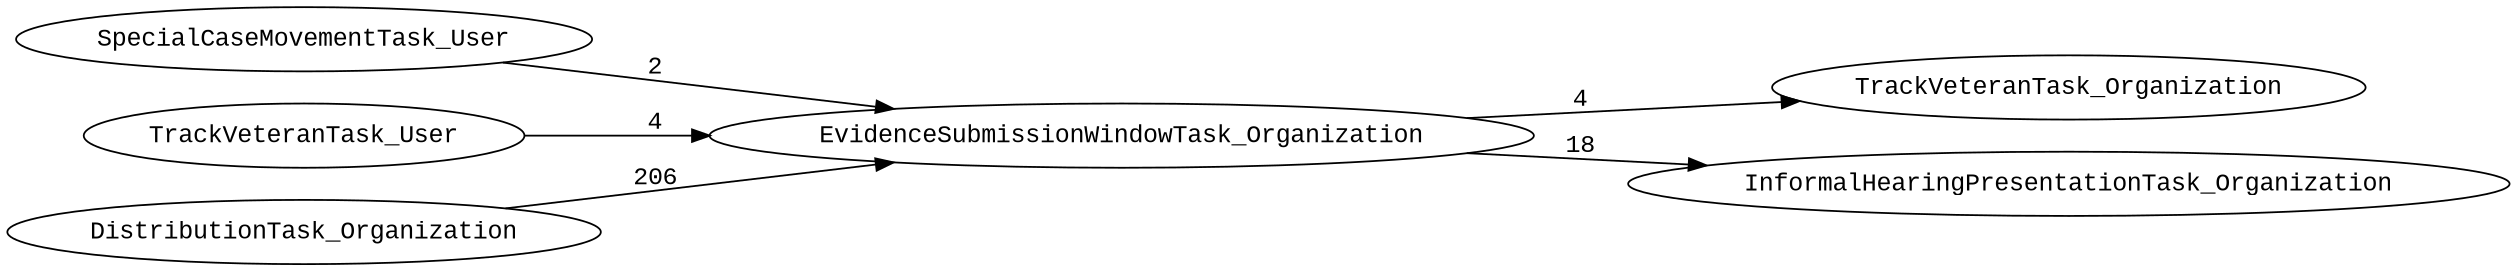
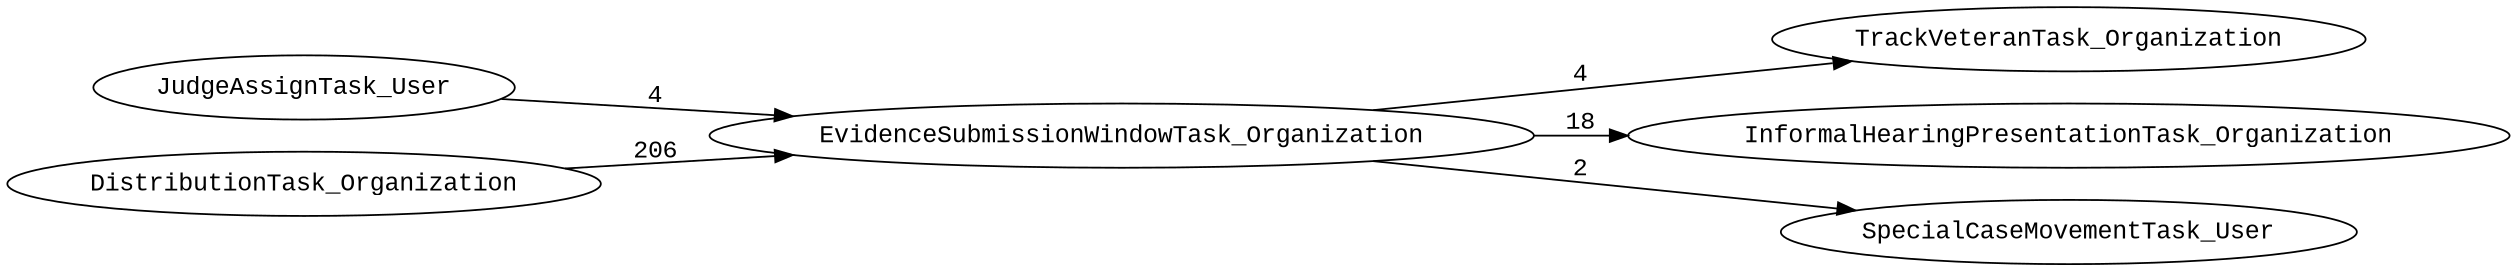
(689, 85) -> (1605, 185)
(304, 136) -> (304, 87)
